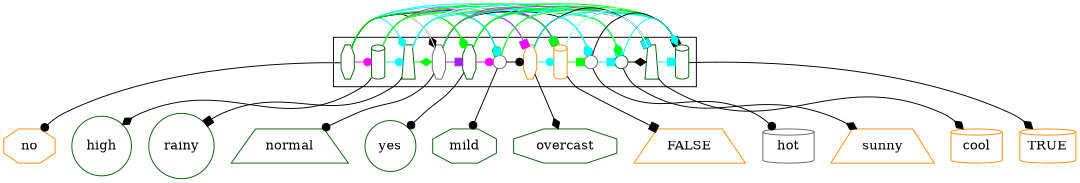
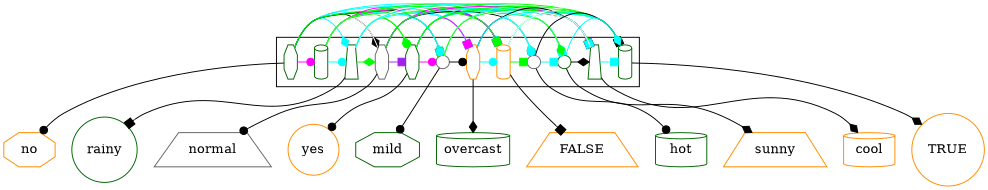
(102, 146) -> none
(290, 146) -> (213, 150)
(390, 146) -> (314, 150)
(565, 146) -> (473, 150)
(788, 146) -> (681, 150)
(1048, 146) -> (948, 150)
